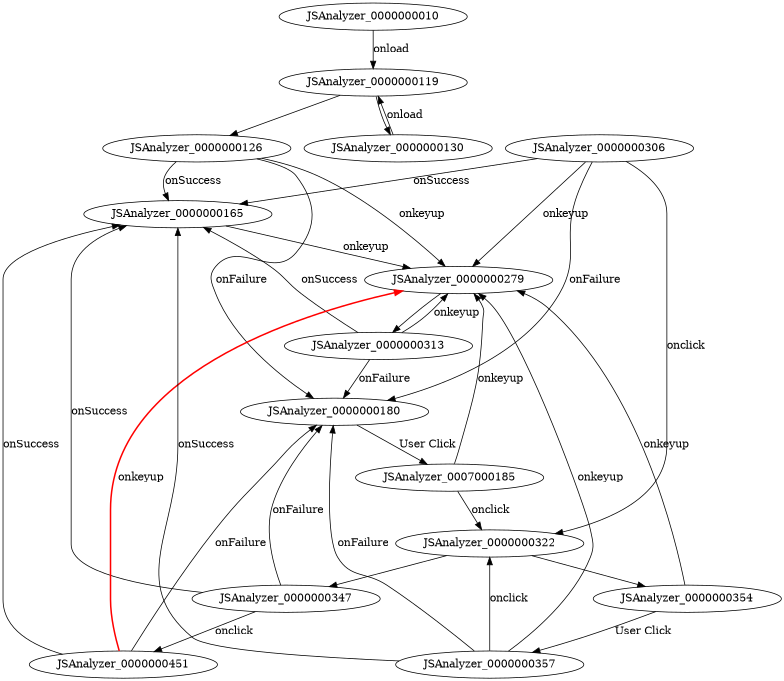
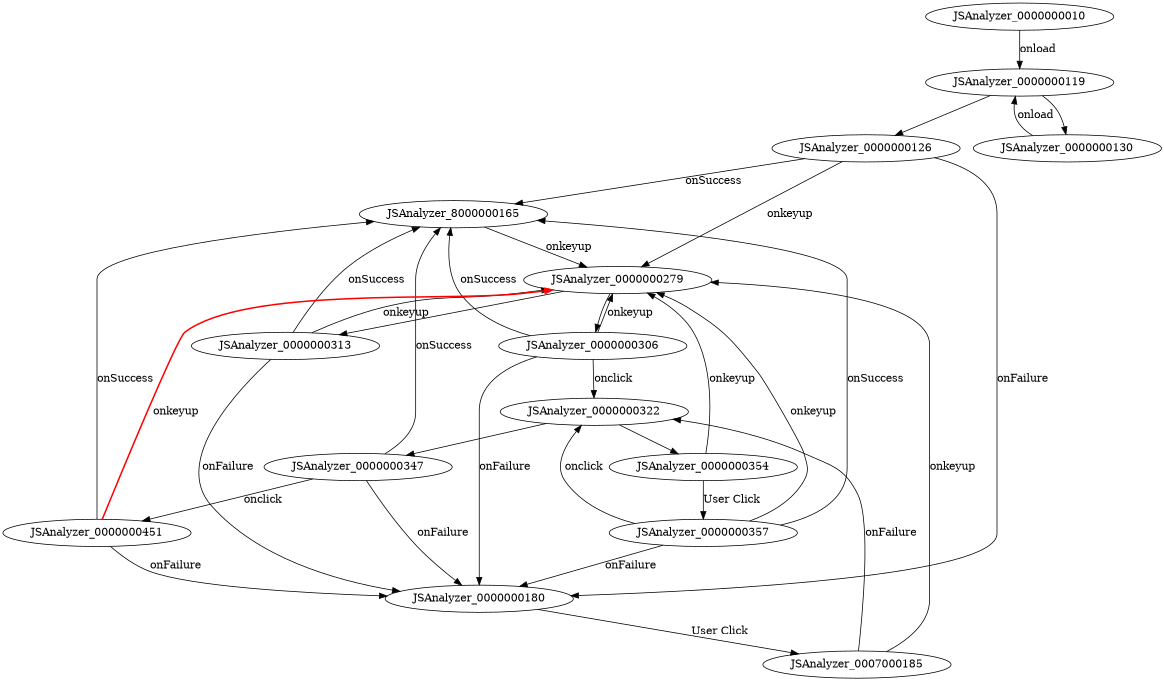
(178, 214) -> (454, 214)
none -> (603, 309)
(490, 511) -> (891, 533)
